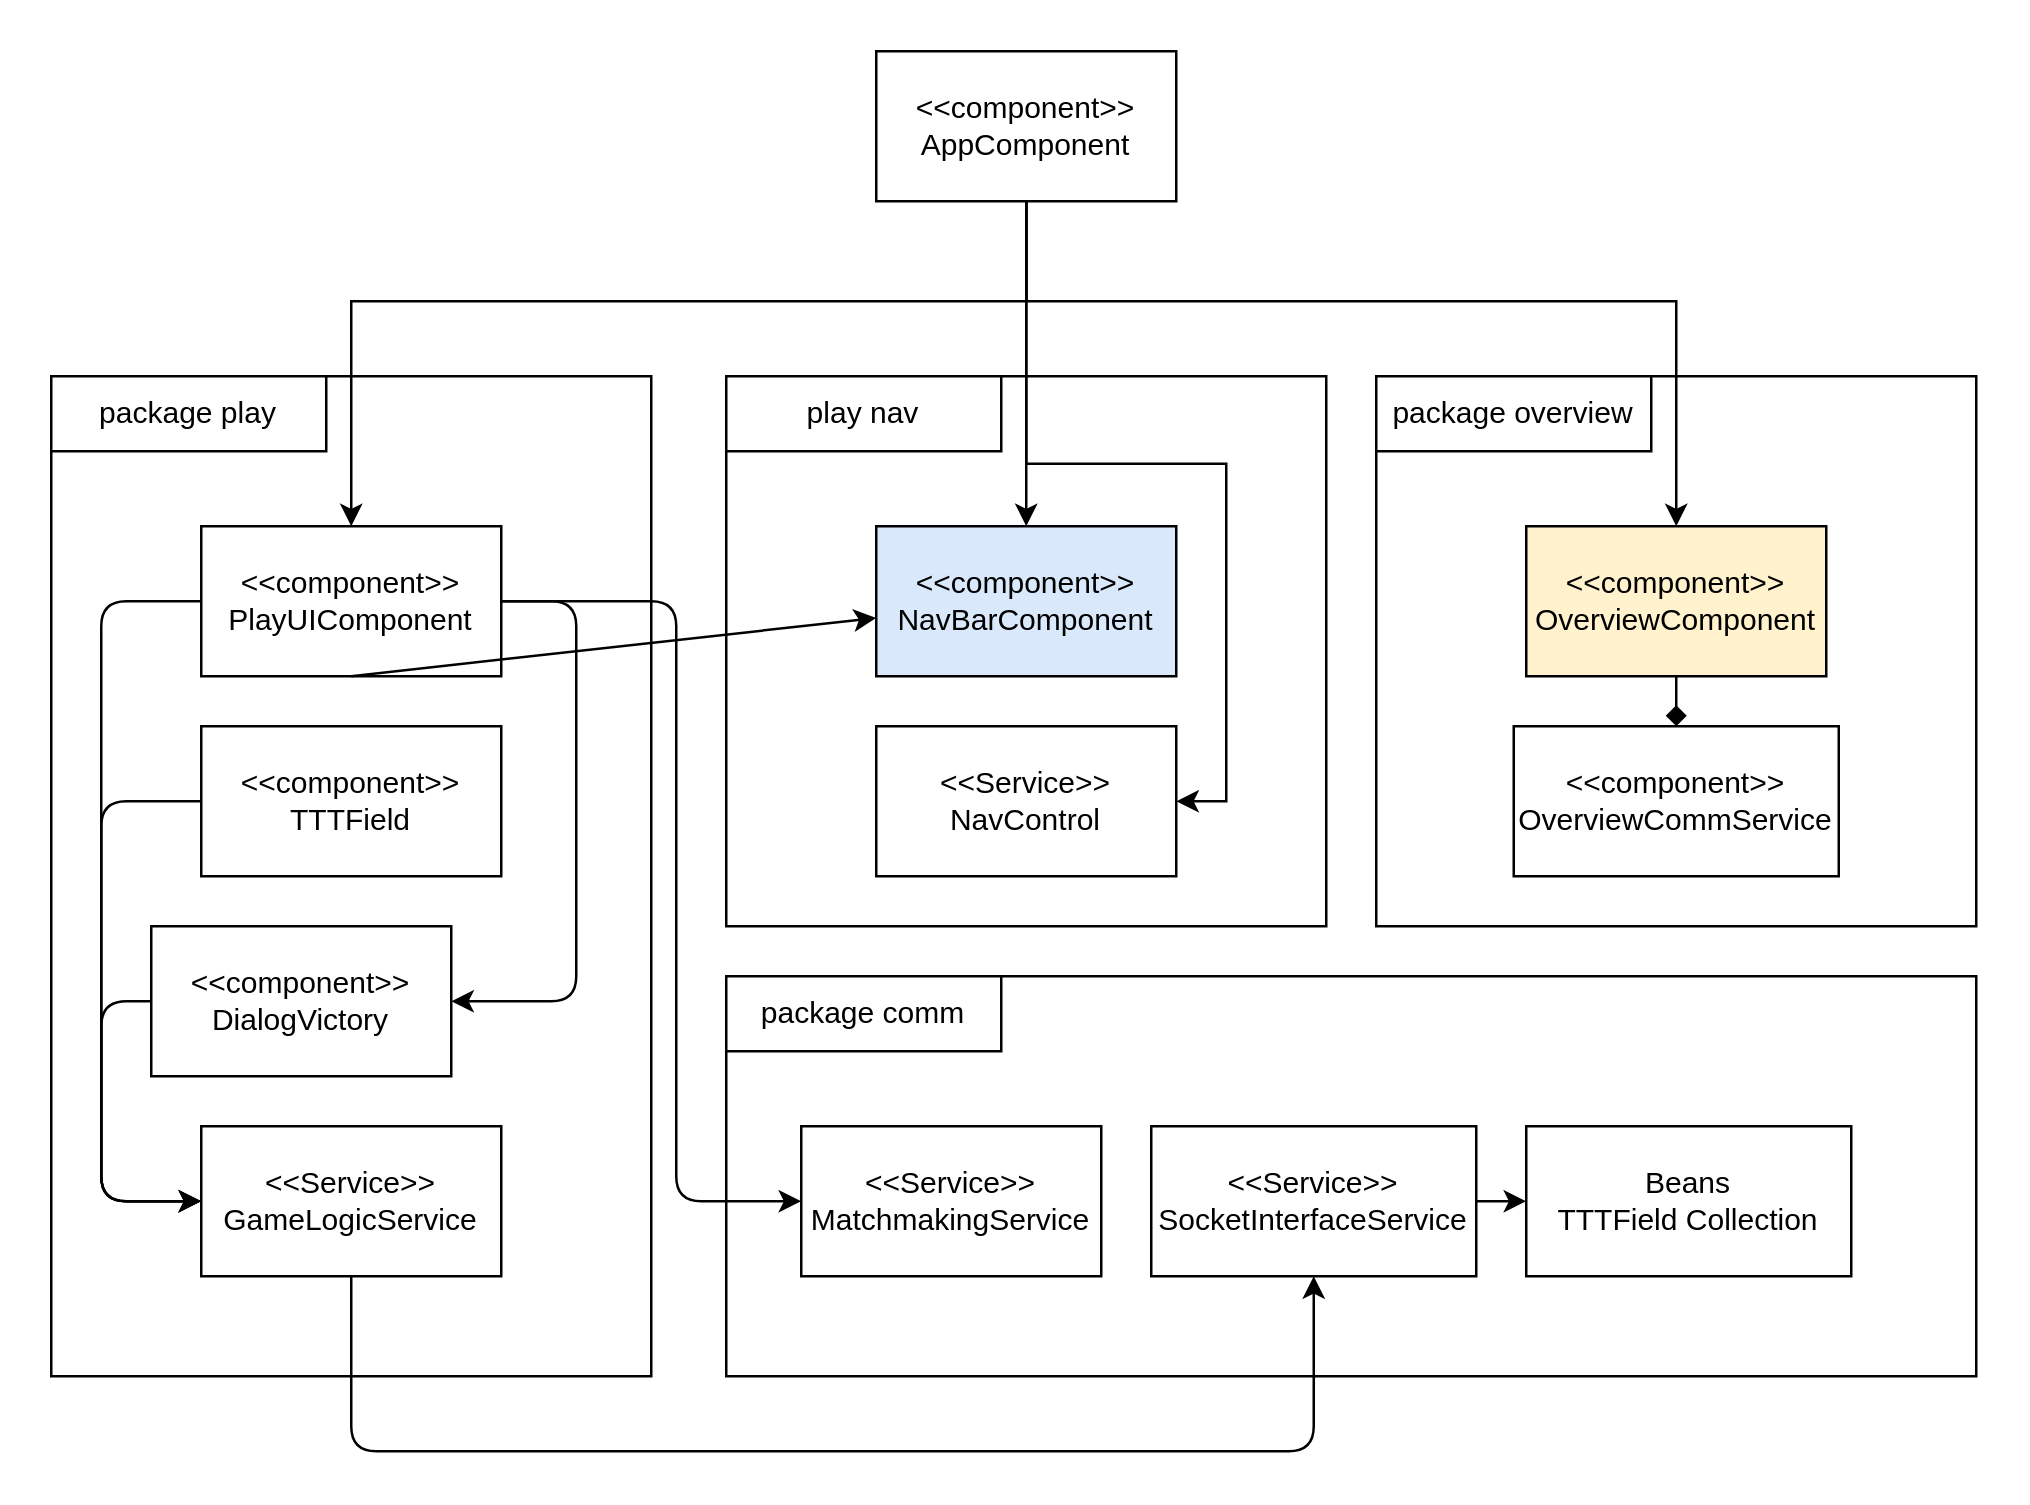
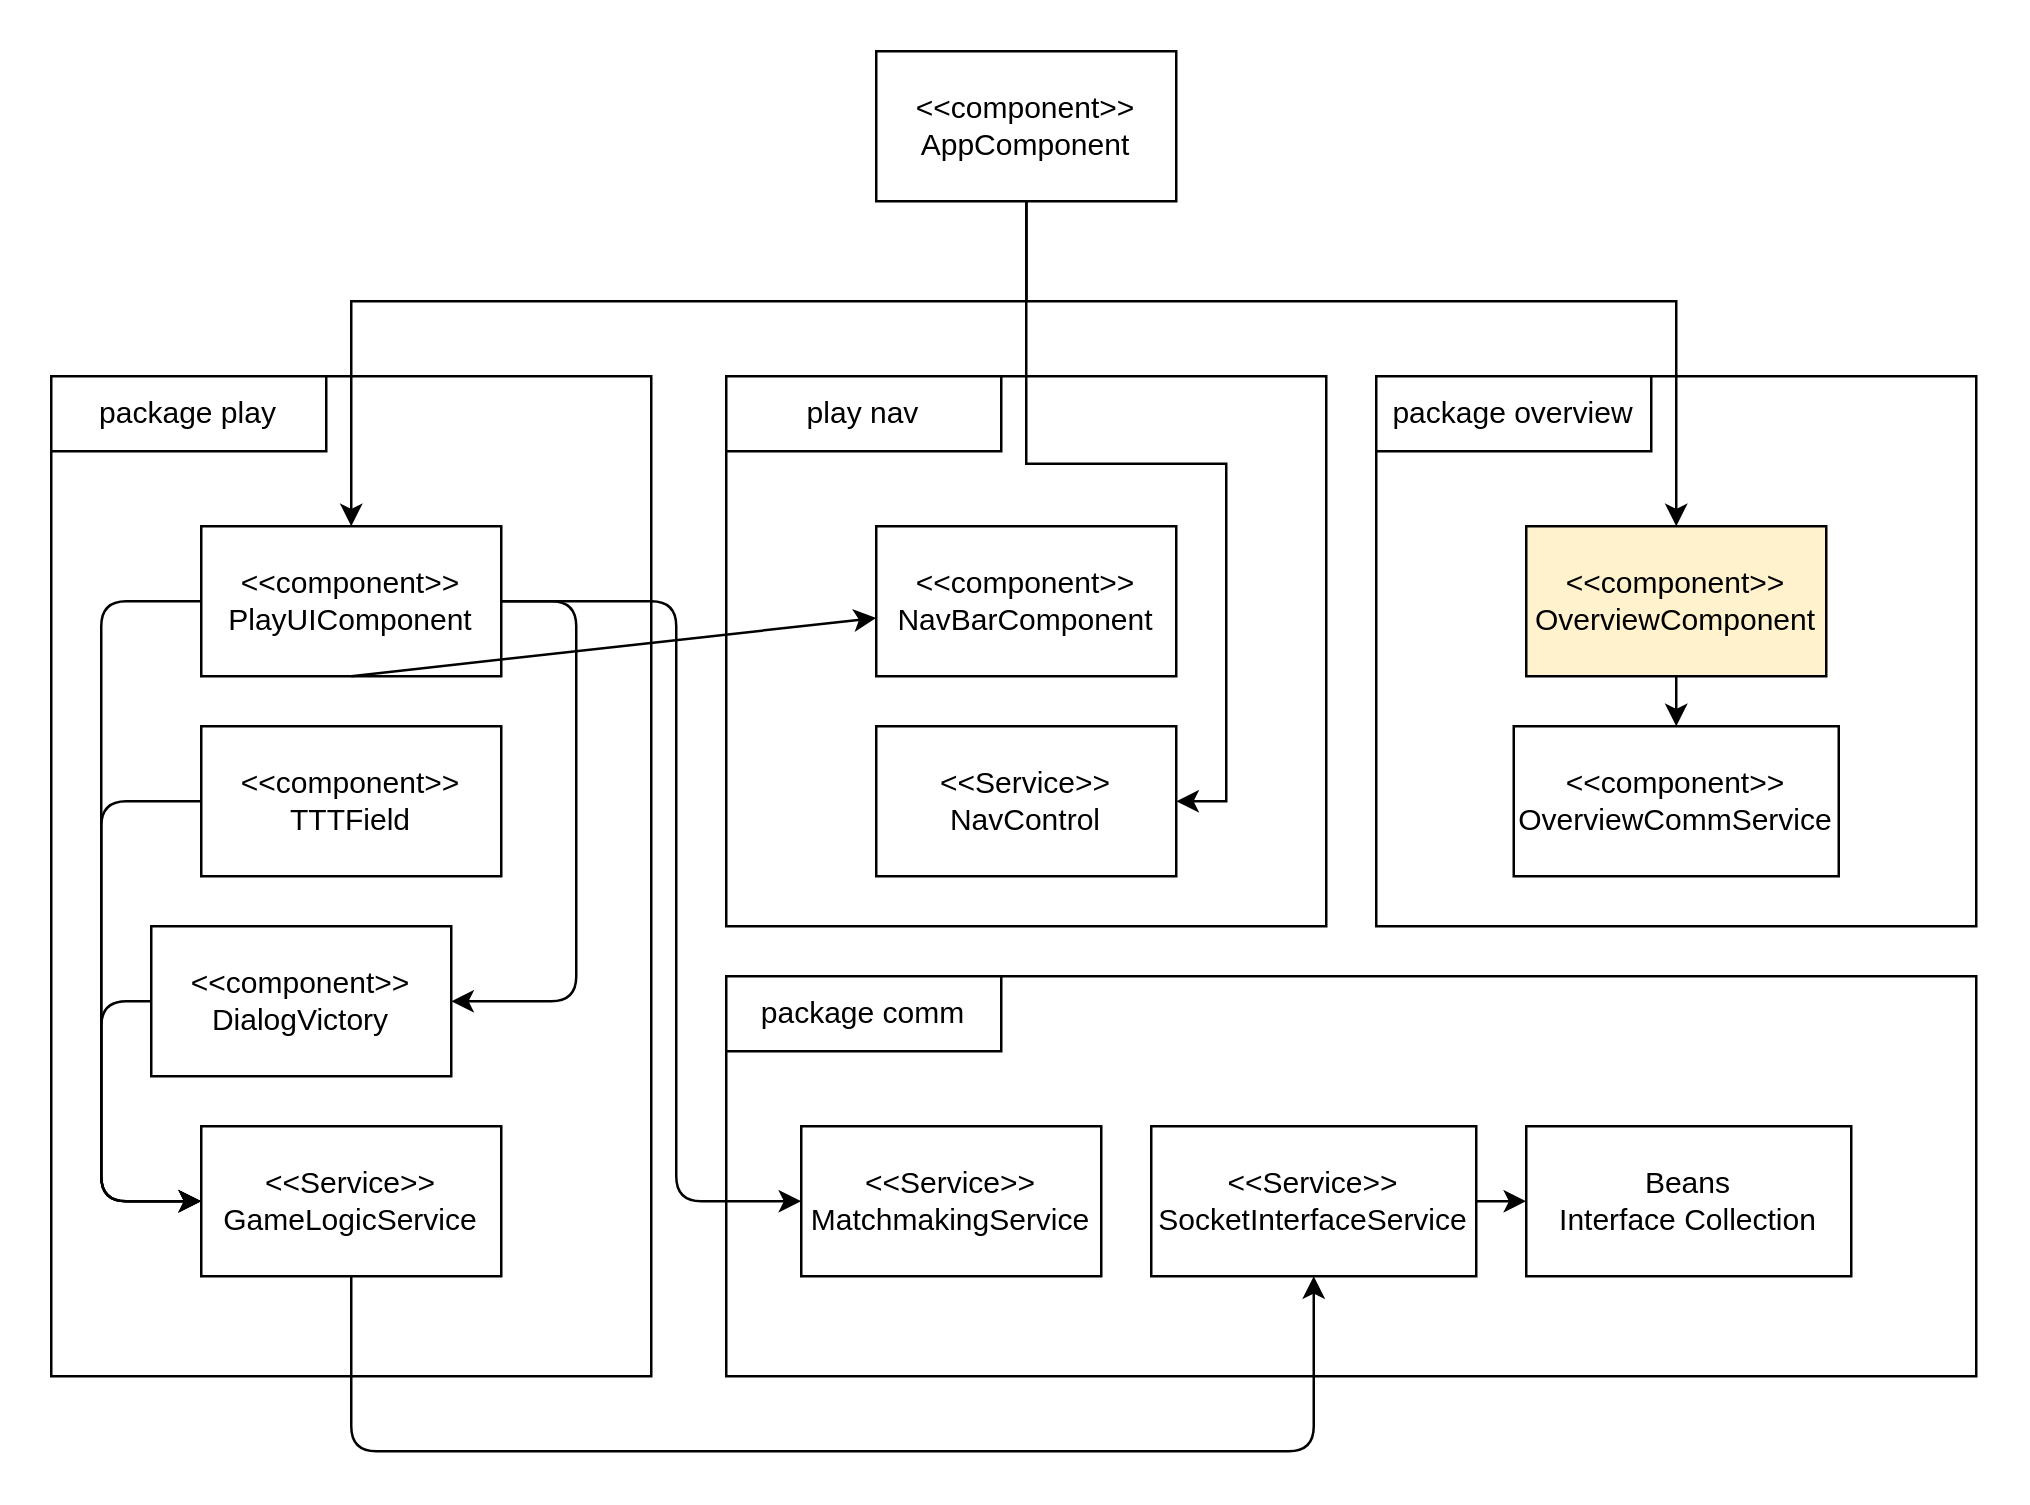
(1026, 489) -> none
(1026, 601) -> (1026, 601)
(1676, 706) -> (1676, 707)
(1689, 1201) -> (1689, 1201)
